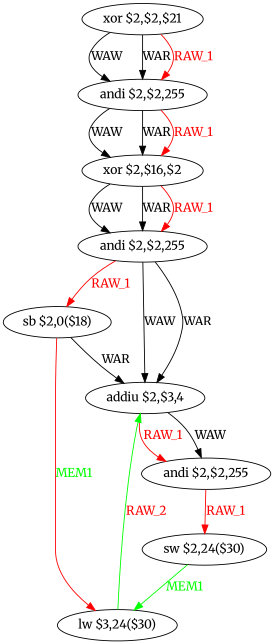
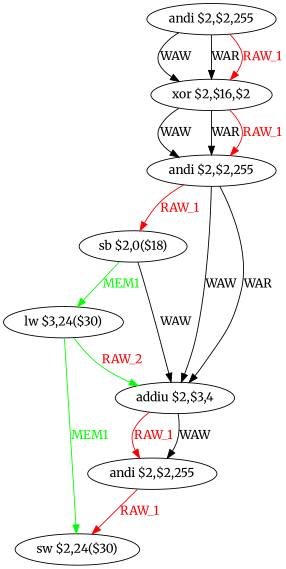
(143, 19) -> none
(116, 360) -> (176, 322)
(56, 477) -> (101, 281)
(164, 584) -> (70, 431)
